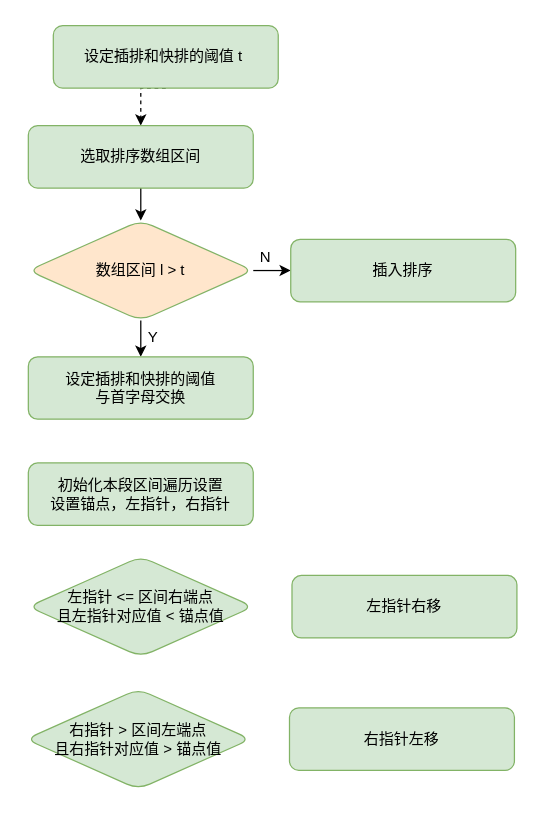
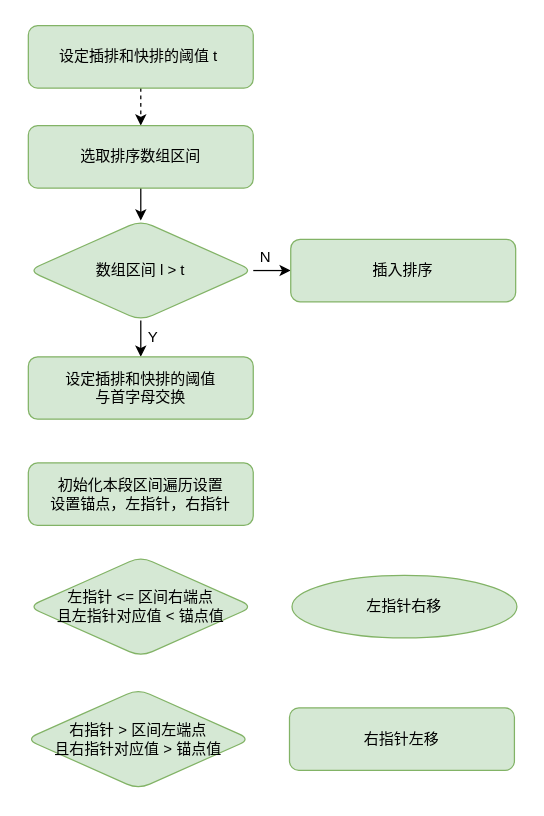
(166, 57) -> (141, 57)
(141, 271) -> (141, 271)
(404, 607) -> (404, 607)
